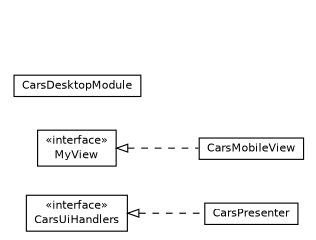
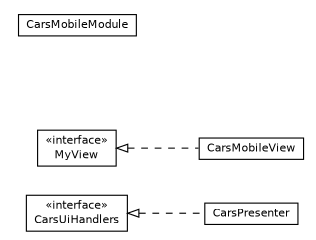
none -> (77, 25)
(77, 85) -> none
